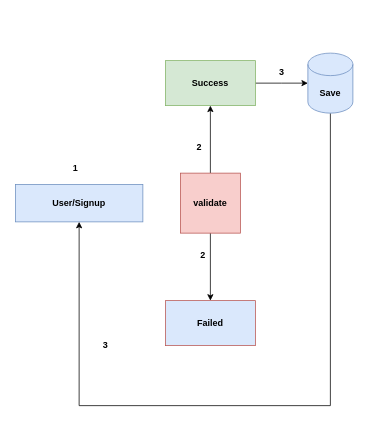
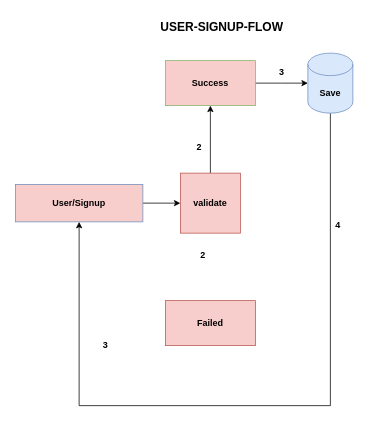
none -> (222, 27)
(210, 83) -> (210, 83)
(79, 169) -> none
(79, 203) -> (79, 203)
none -> (174, 203)
none -> (338, 225)
(210, 264) -> none
(210, 323) -> (210, 323)
